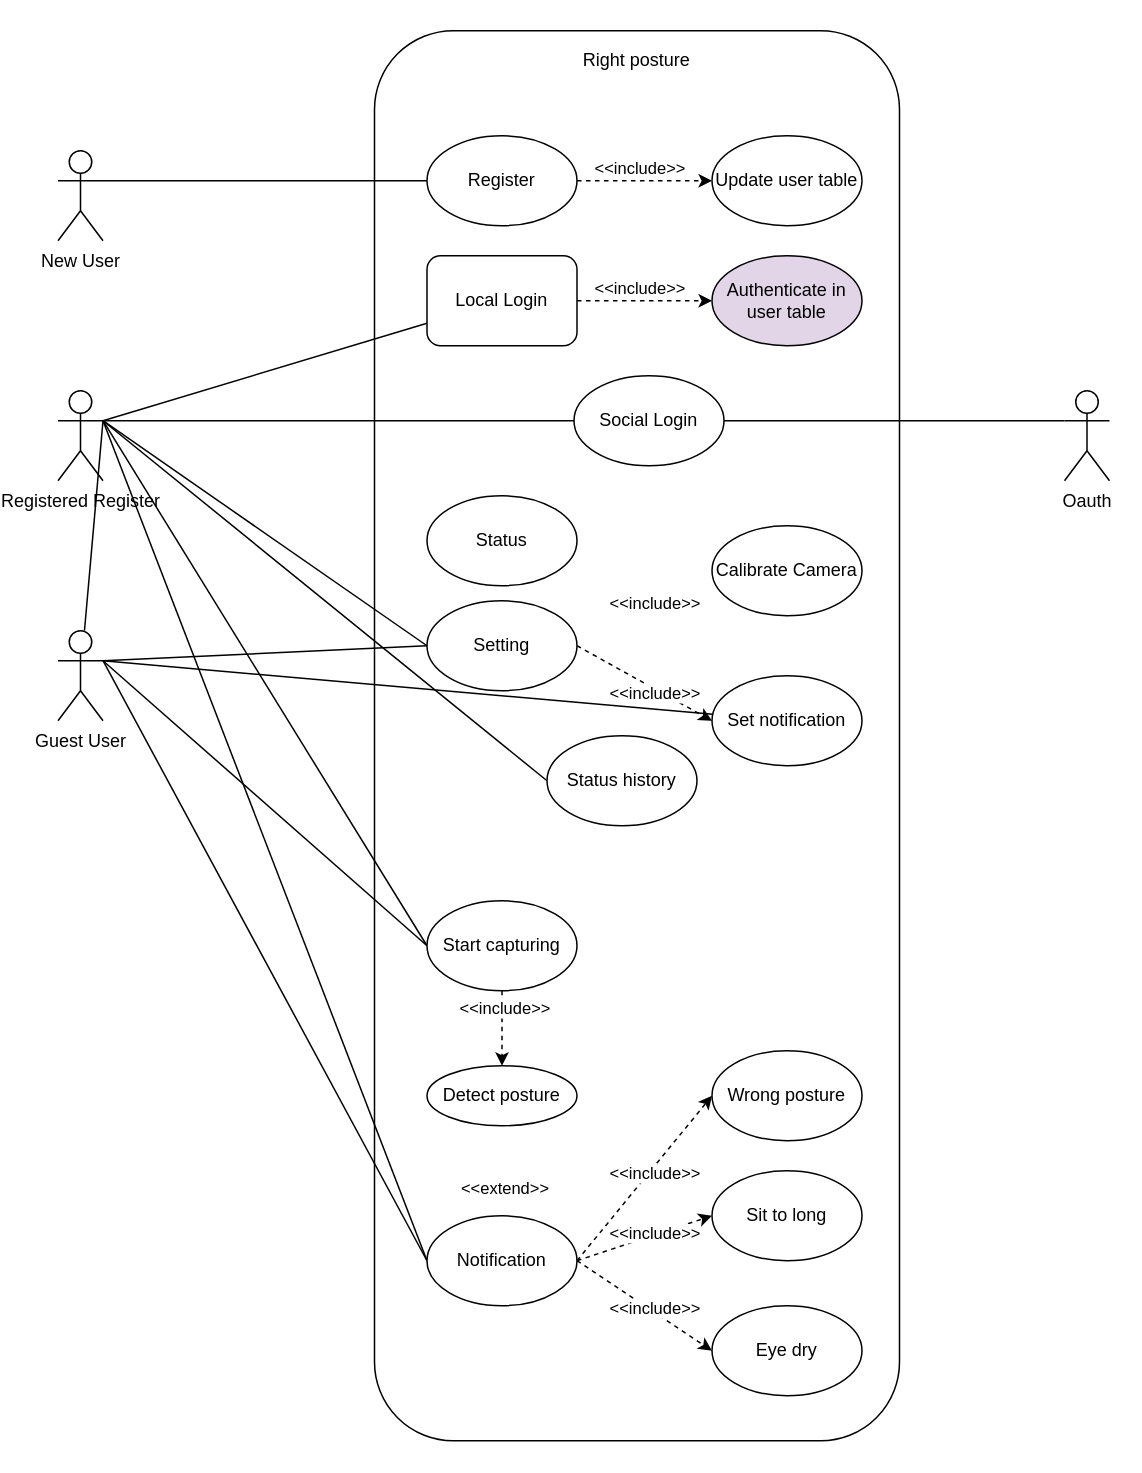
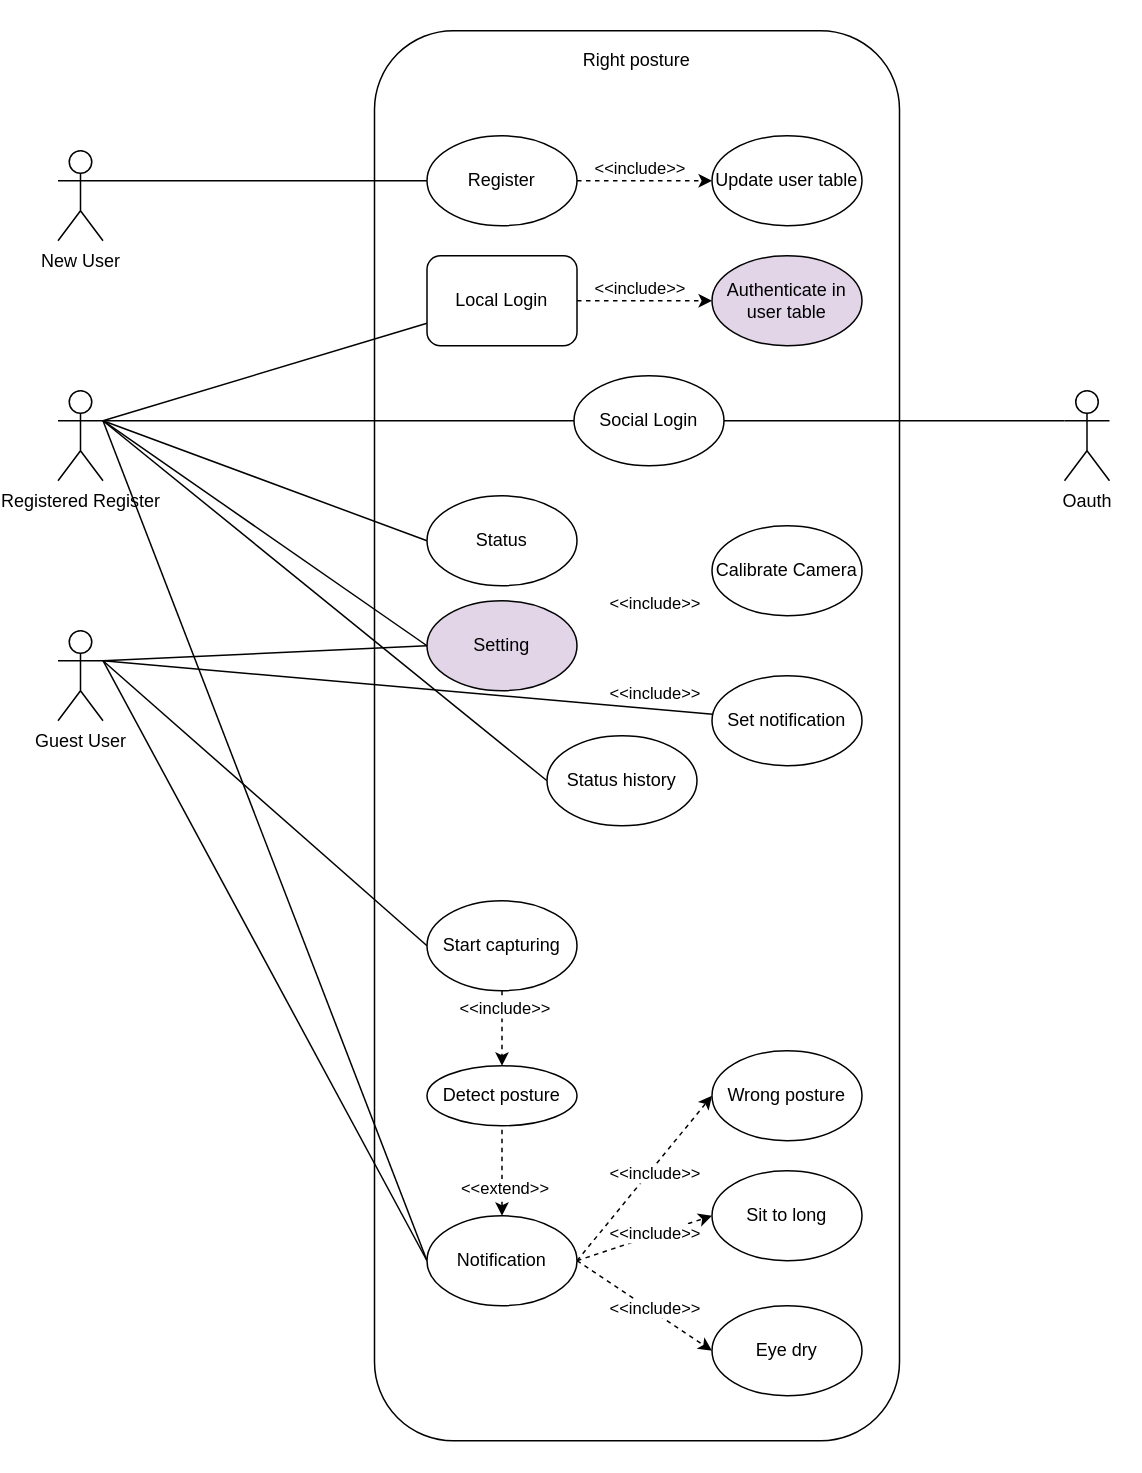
(91, 554) -> (269, 482)
(502, 646) -> (502, 646)
(611, 665) -> none
(265, 684) -> none
none -> (502, 1155)
